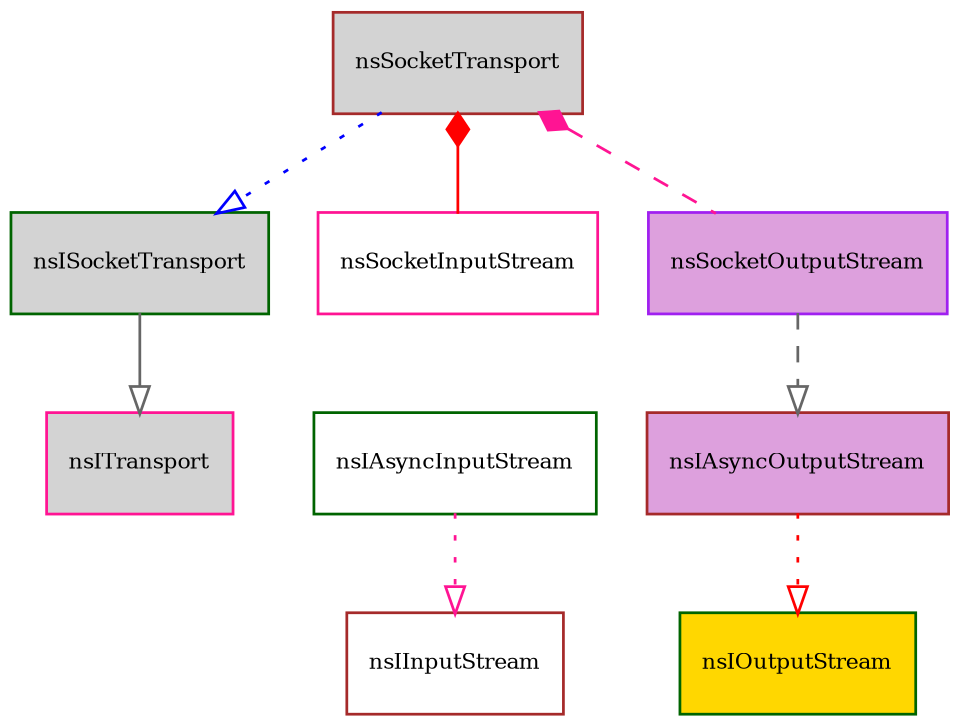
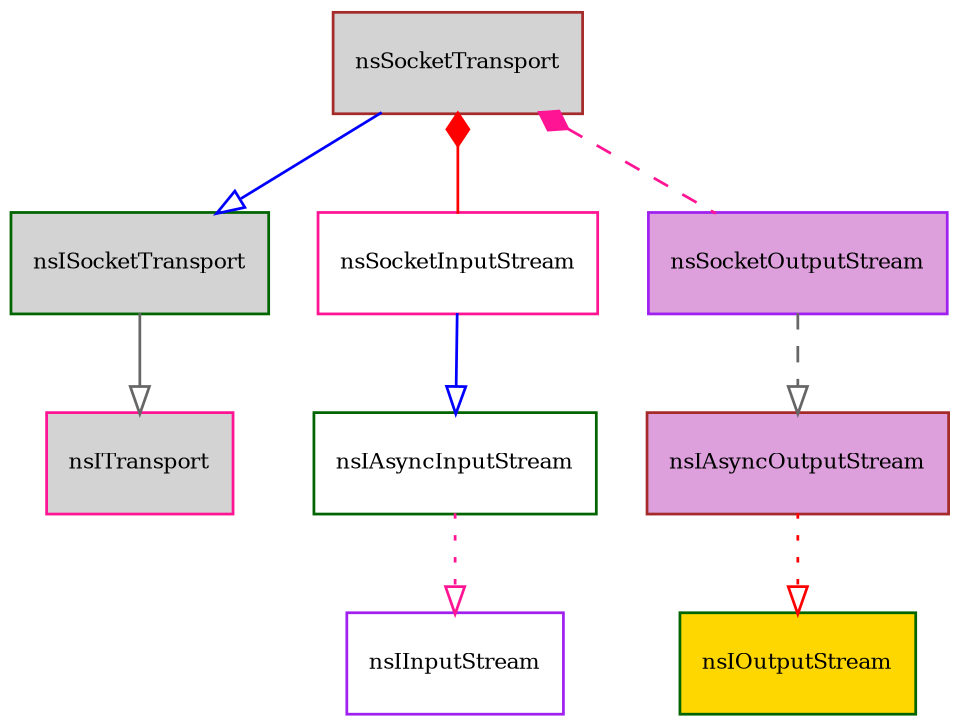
(311, 155) -> (311, 155)
none -> (457, 350)
(455, 663) -> (455, 663)
